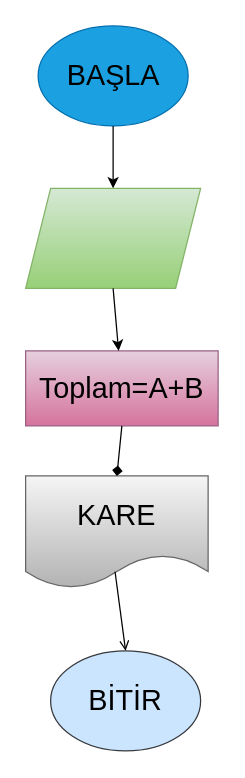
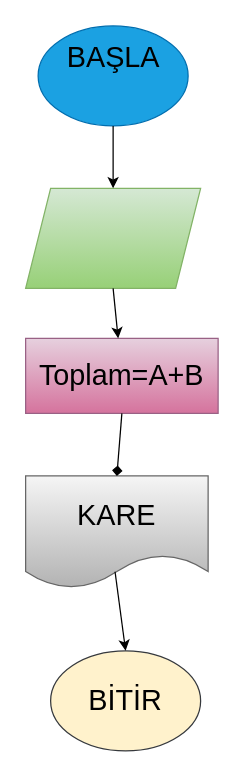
(113, 76) -> (113, 57)
(122, 388) -> (122, 376)
(125, 643) -> (124, 641)
(126, 701) -> (126, 701)
